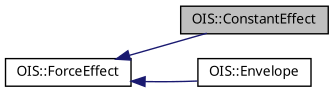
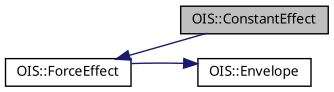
(171, 82) -> (157, 63)
